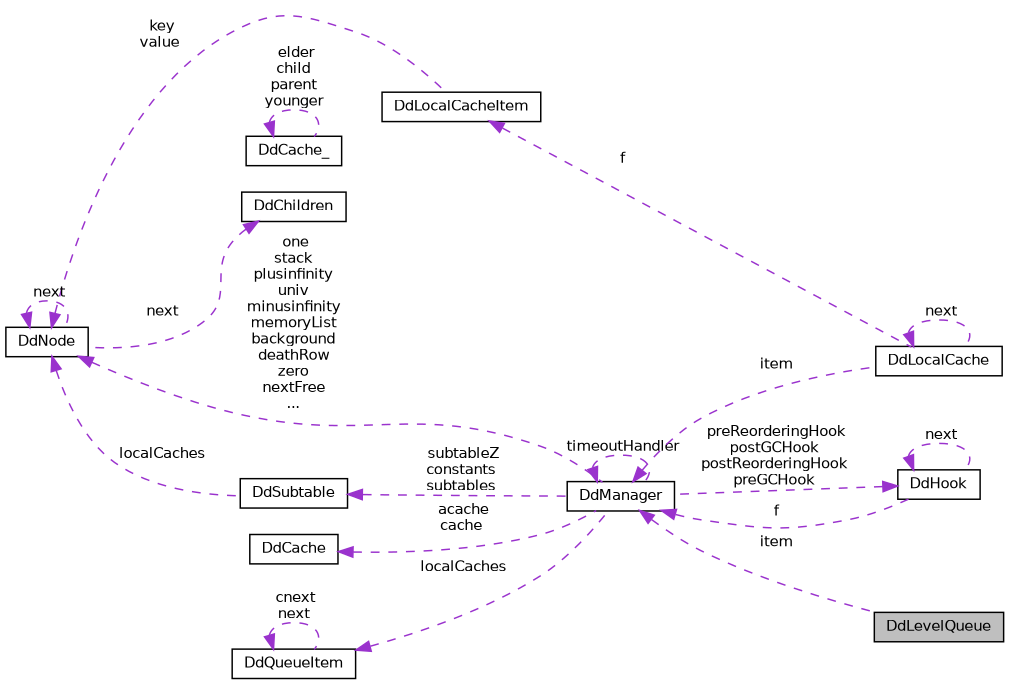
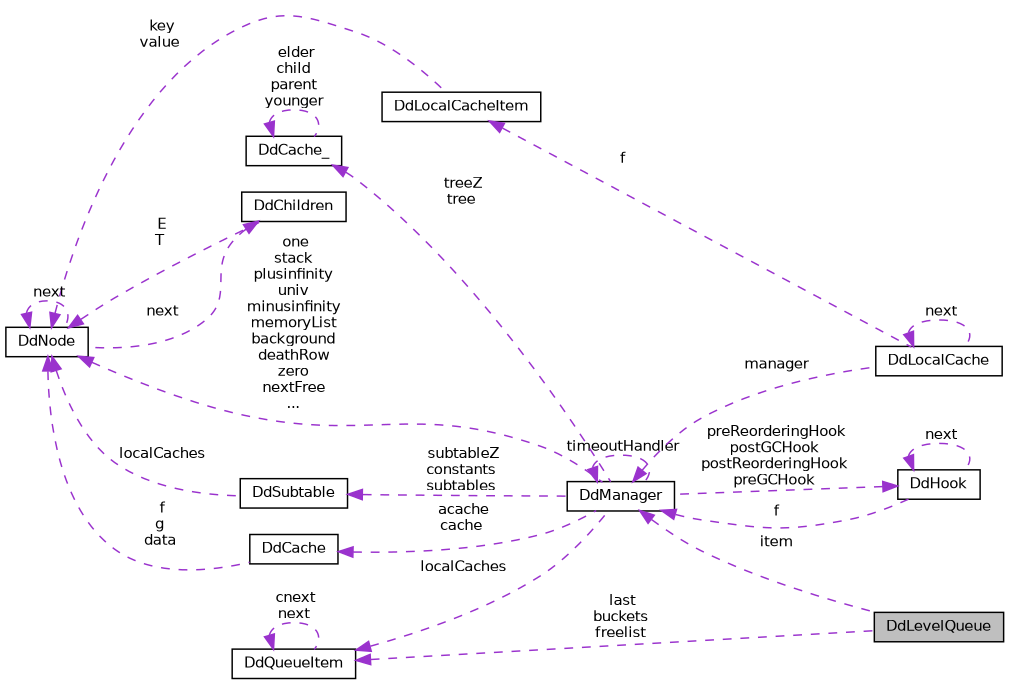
none -> (170, 267)
none -> (492, 315)
(774, 365) -> (774, 365)
none -> (94, 530)
none -> (622, 645)
